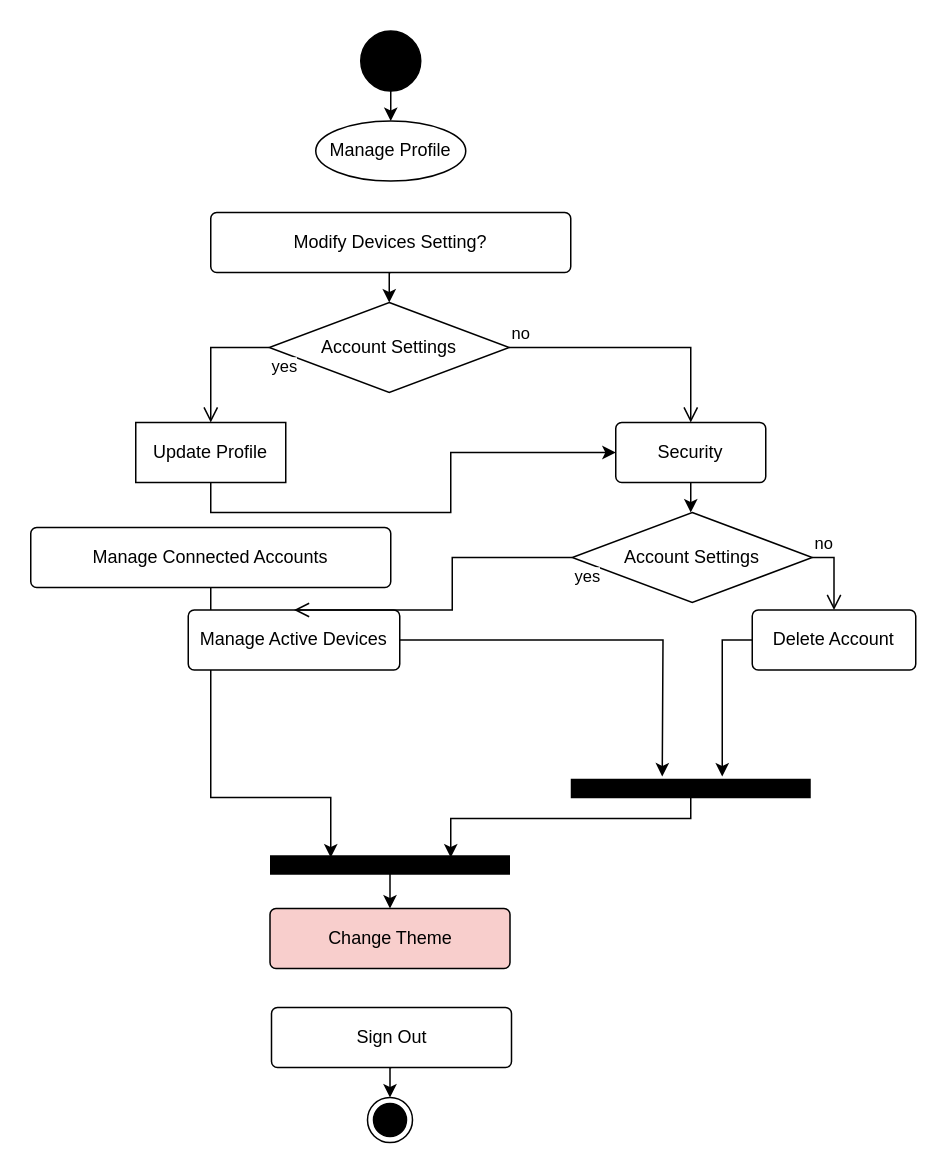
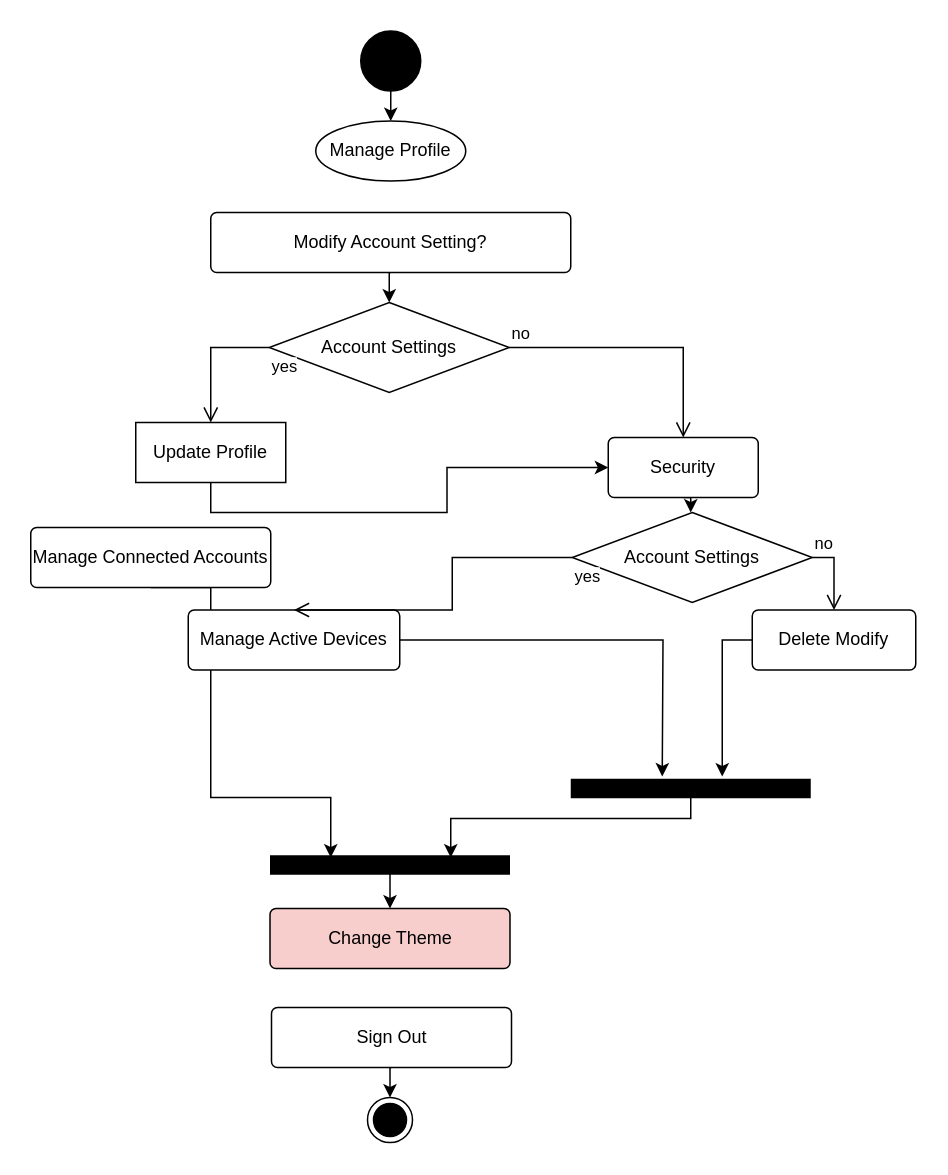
(391, 242) -> (391, 242)
(691, 452) -> (683, 467)
(211, 557) -> (151, 557)
(834, 640) -> (834, 640)
